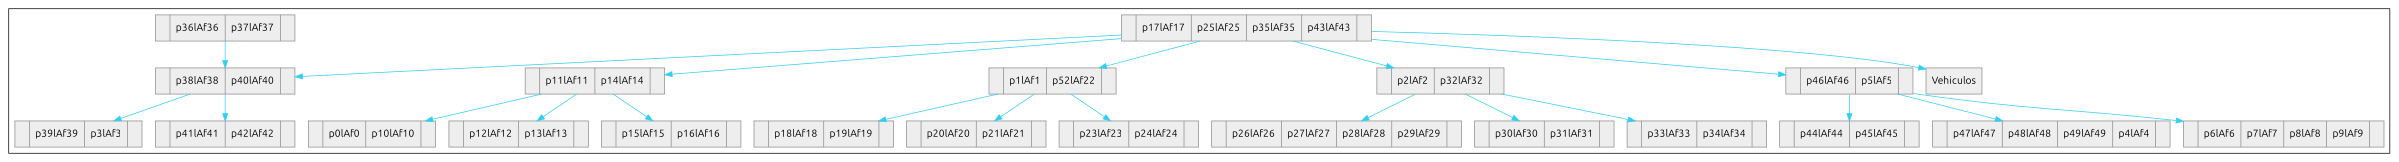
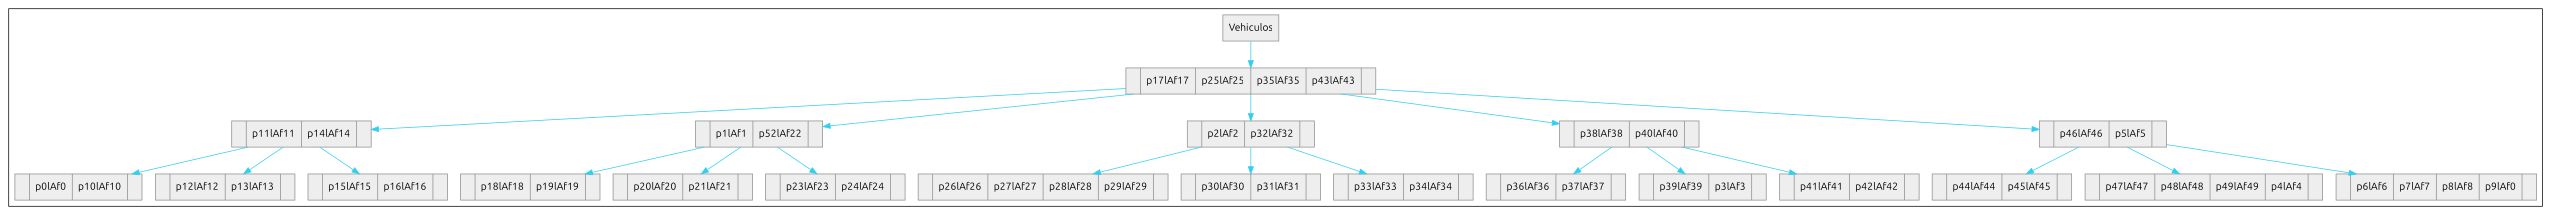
(1646, 42) -> (1251, 51)
(225, 51) -> (1596, 158)
(2348, 134) -> (2501, 187)
